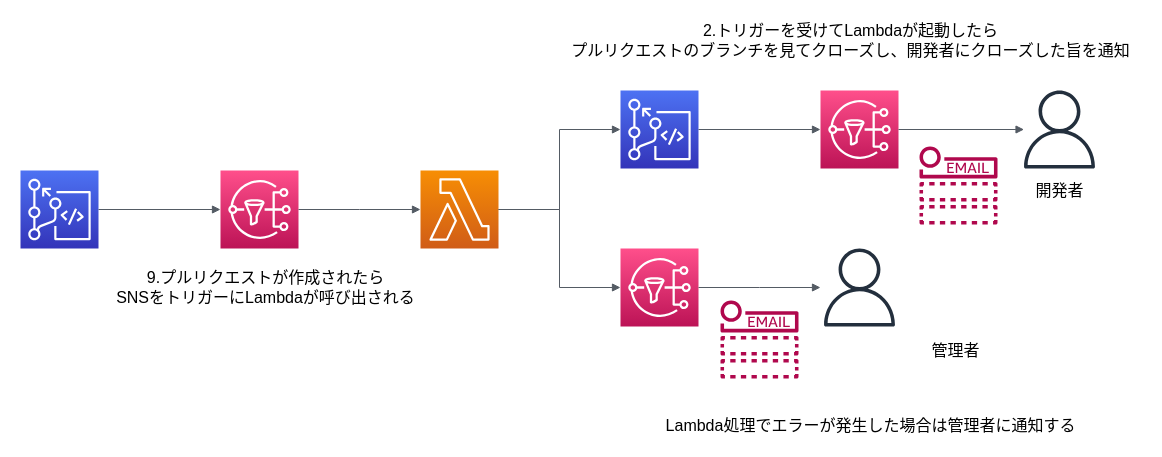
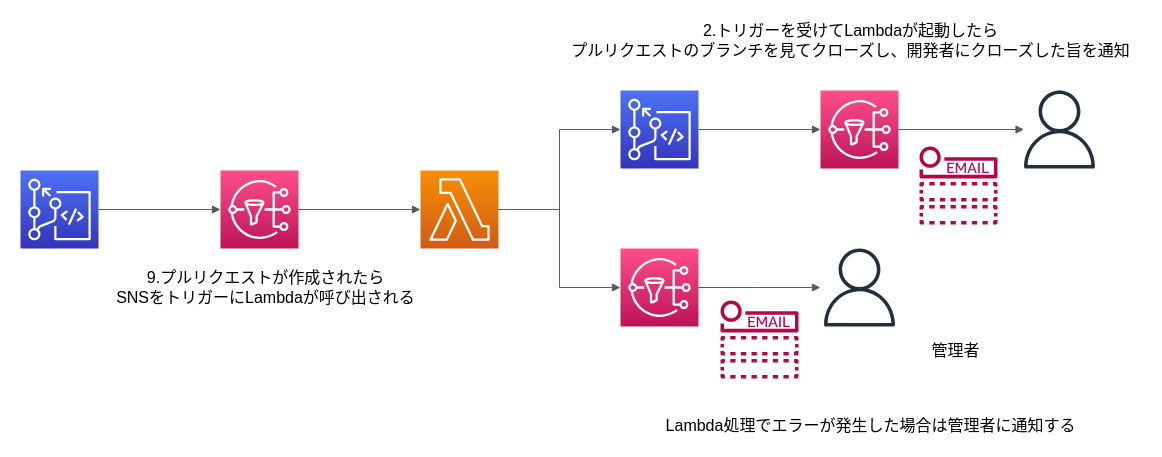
(1060, 191) -> none
